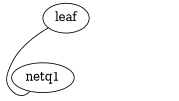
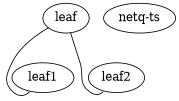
none -> (140, 18)
(43, 78) -> (43, 78)
none -> (116, 78)
